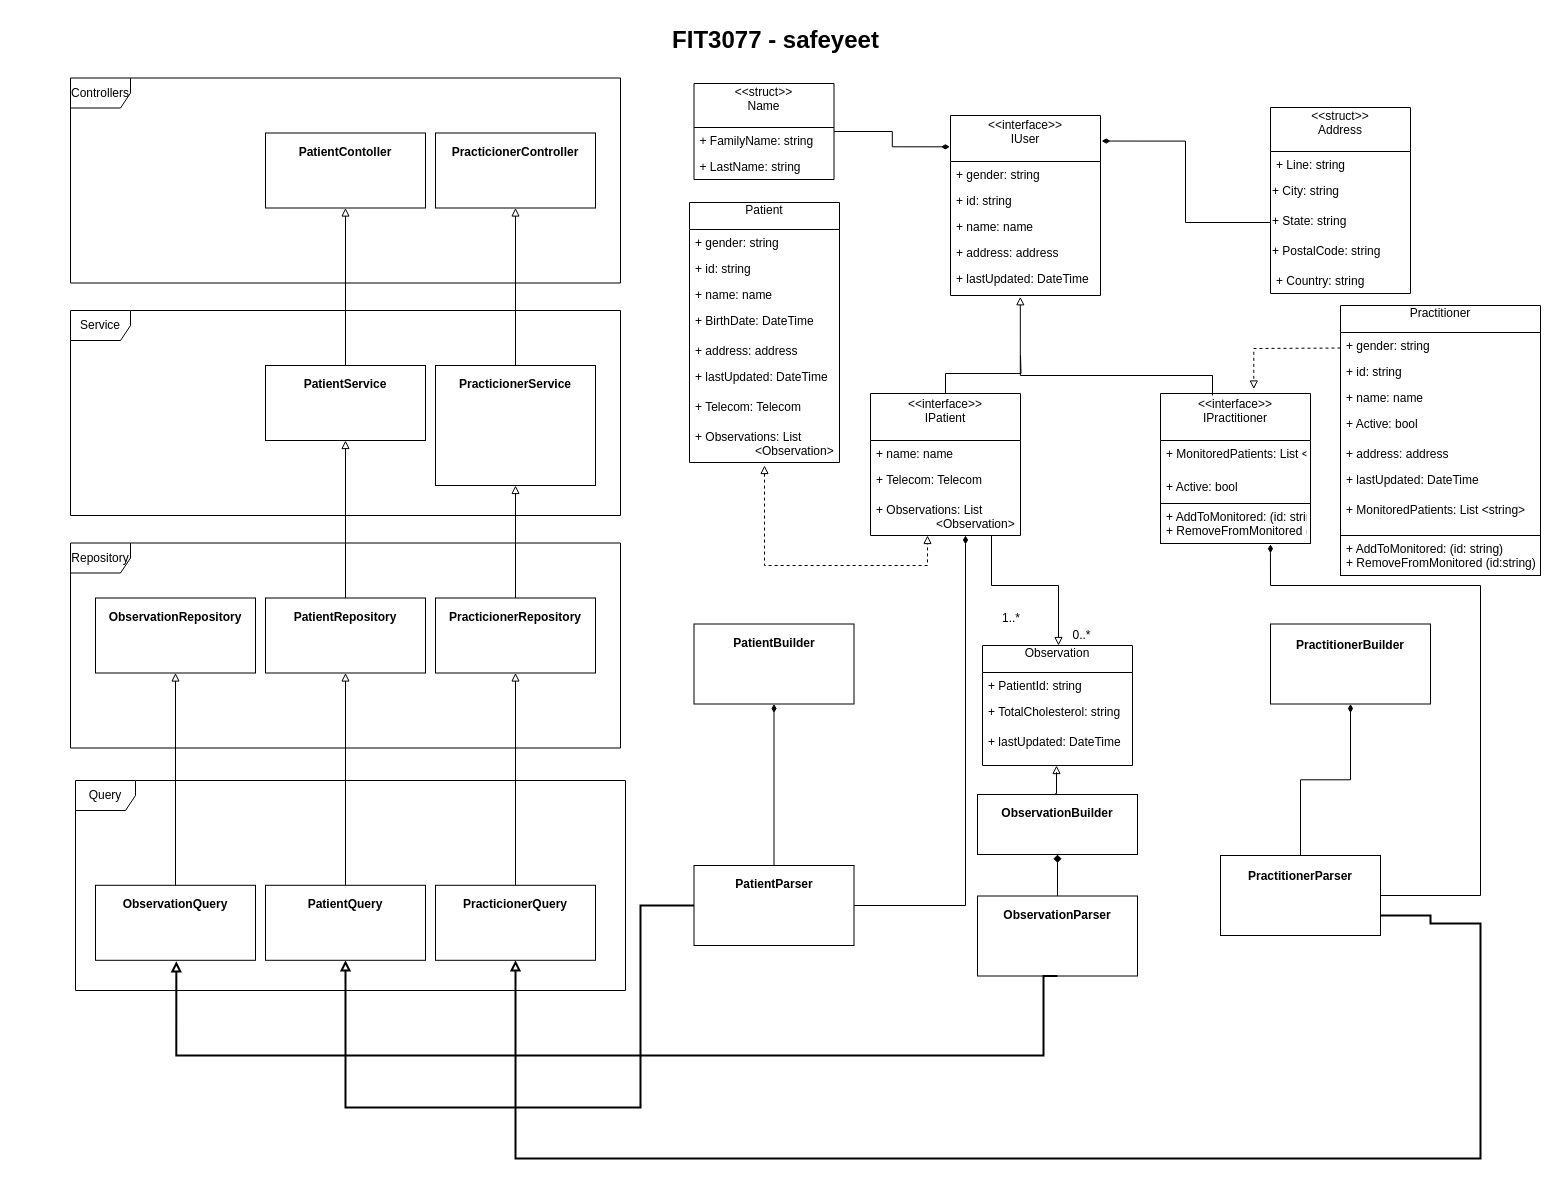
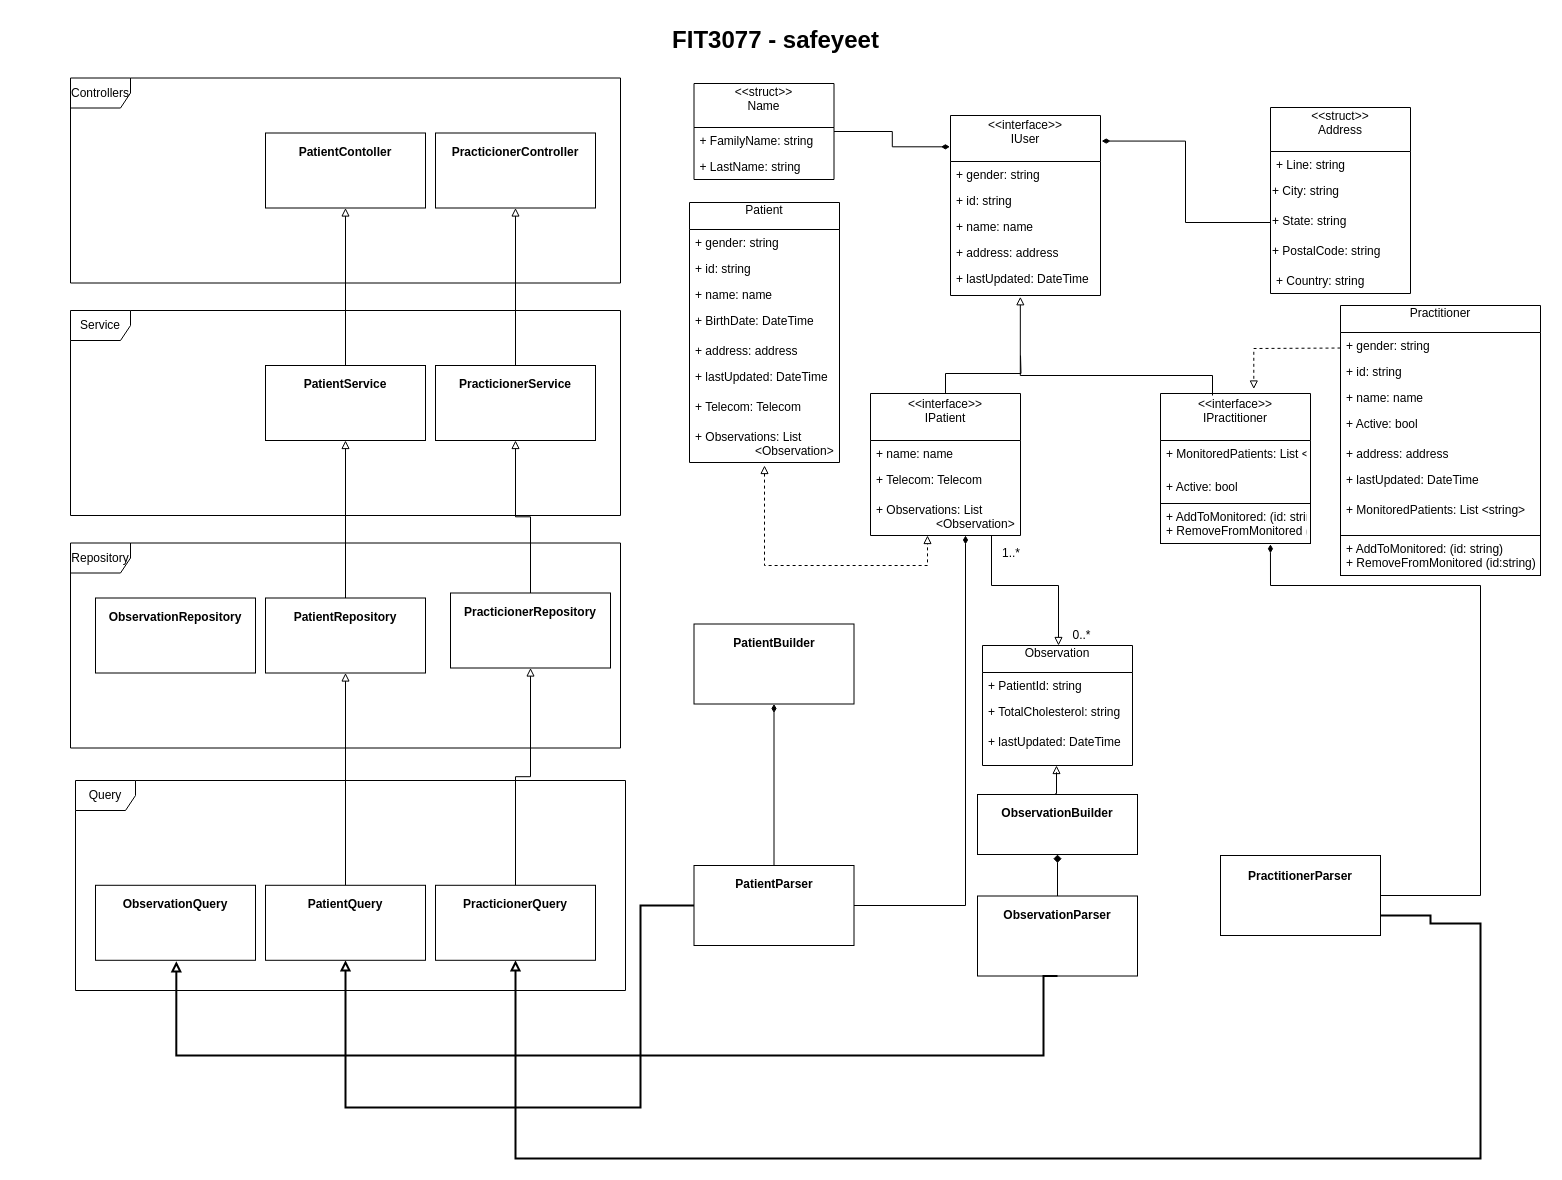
(516, 426) -> (516, 403)
(1016, 618) -> (1016, 553)
(516, 636) -> (531, 631)
(1351, 664) -> none
(1322, 780) -> none
(176, 783) -> none
